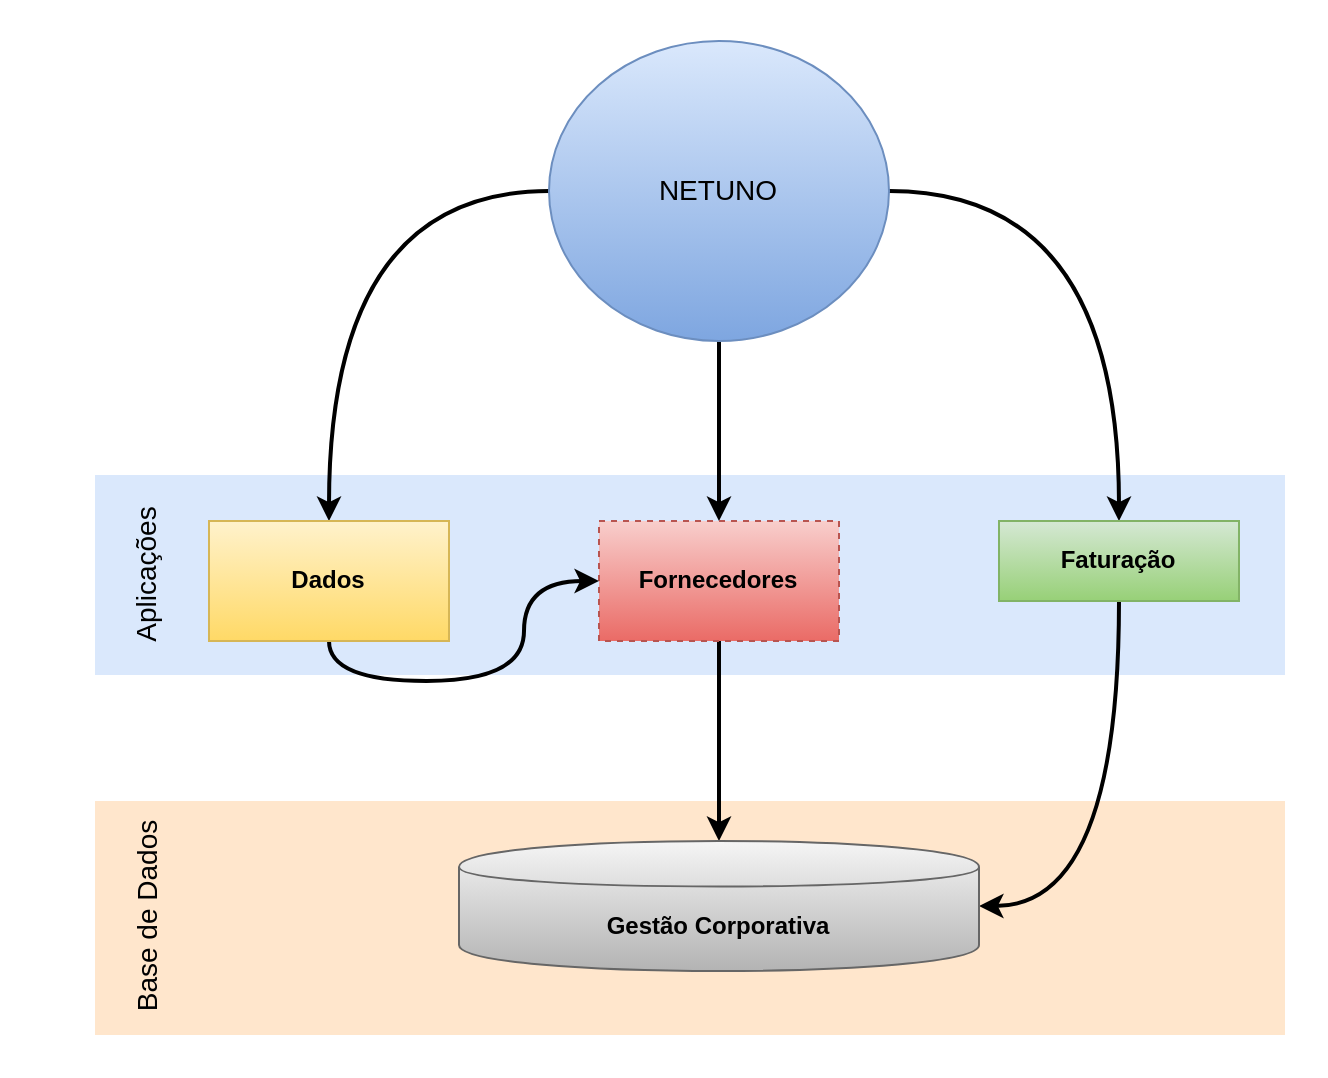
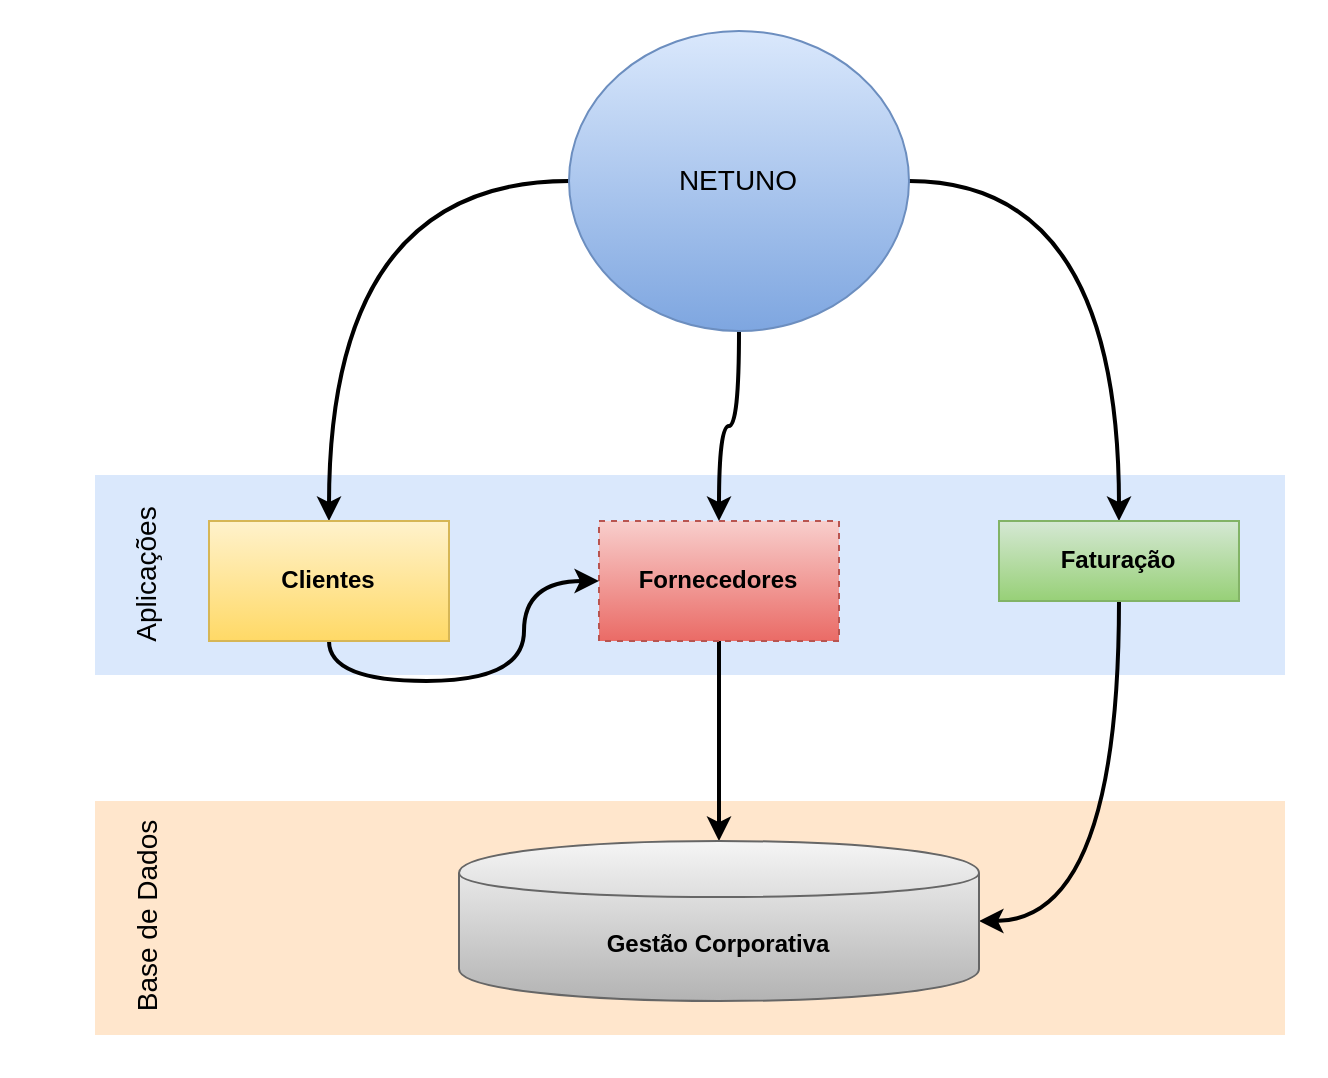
(719, 191) -> (739, 181)
(329, 581) -> (329, 581)
(719, 906) -> (719, 921)
